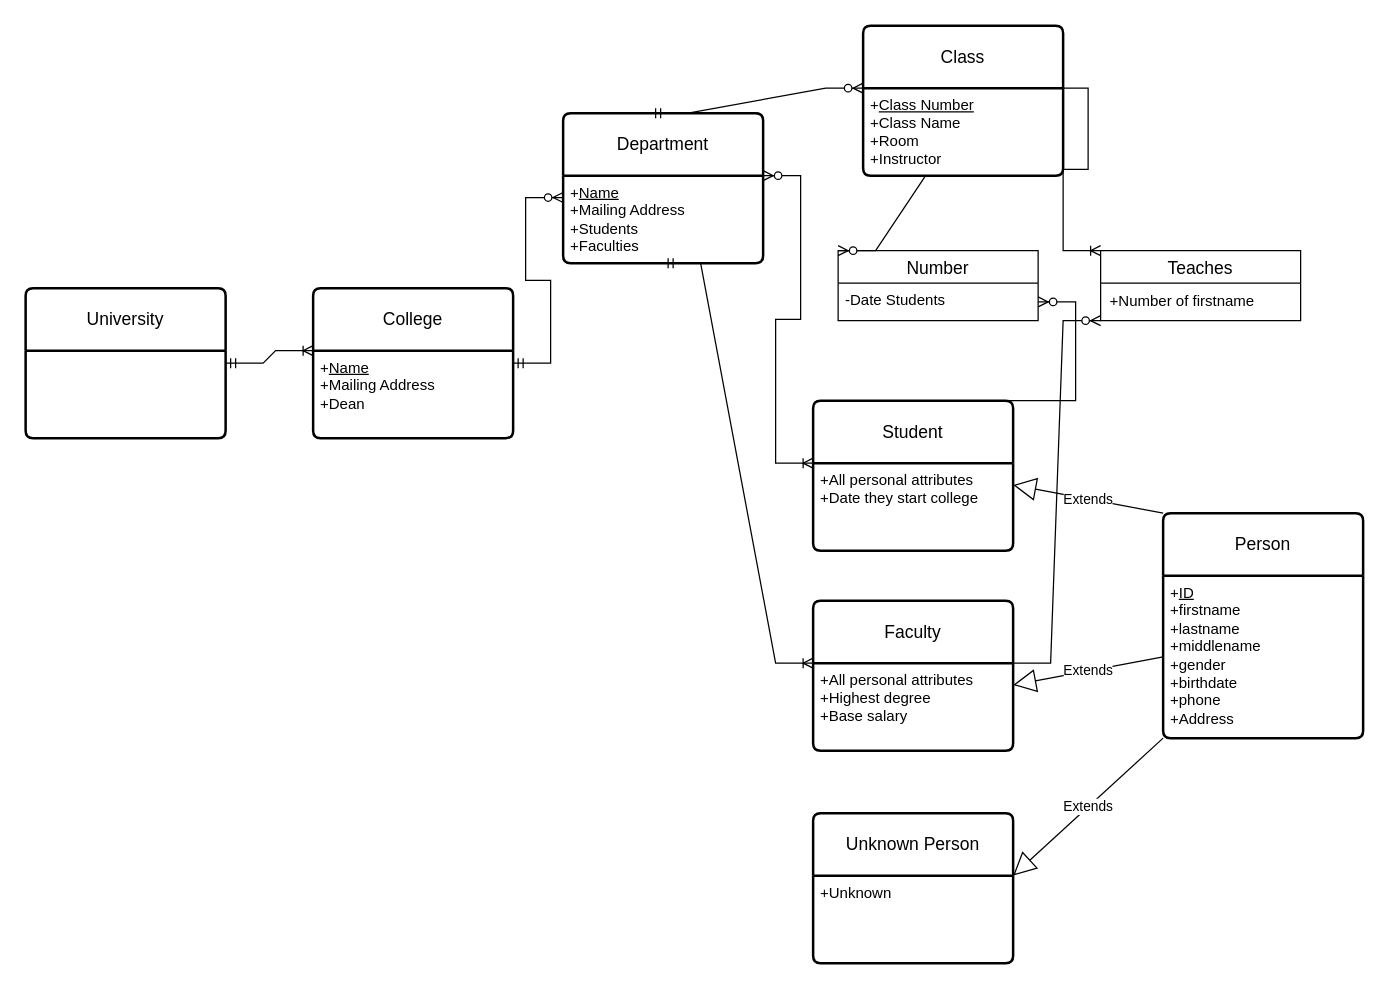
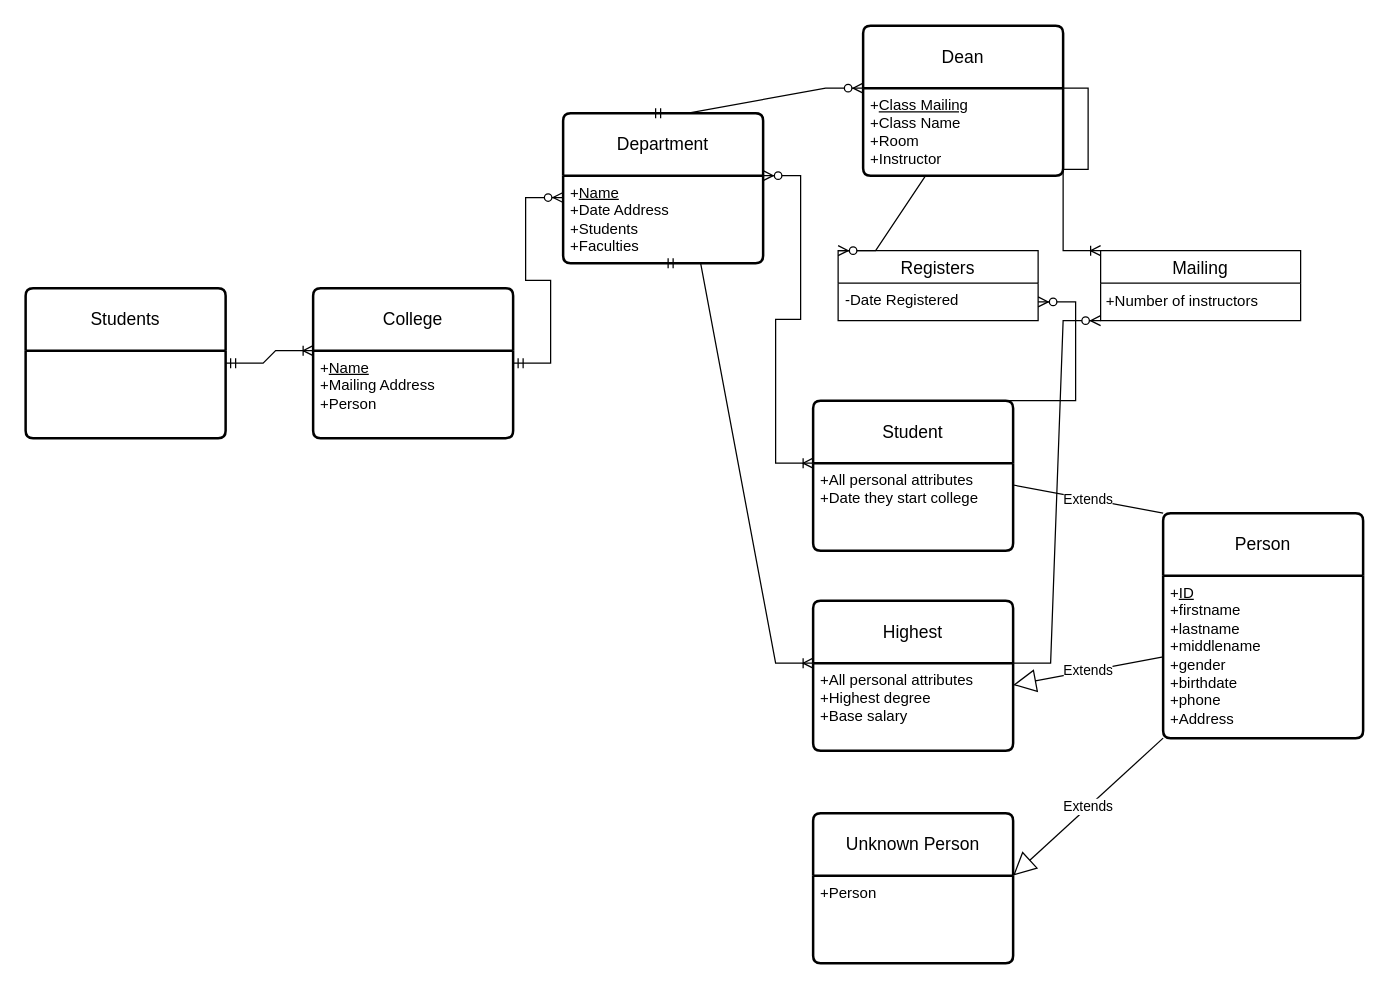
(963, 57) -> (963, 57)
(921, 133) -> (920, 133)
(630, 220) -> (623, 220)
(938, 268) -> (938, 268)
(1200, 268) -> (1200, 268)
(902, 301) -> (909, 301)
(1183, 302) -> (1183, 302)
(126, 319) -> (126, 319)
(380, 386) -> (380, 386)
(1036, 489) -> (1026, 487)
(913, 632) -> (913, 632)
(854, 893) -> (850, 893)
